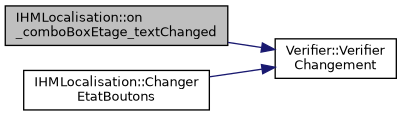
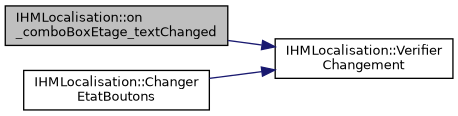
(336, 59) -> (364, 59)
